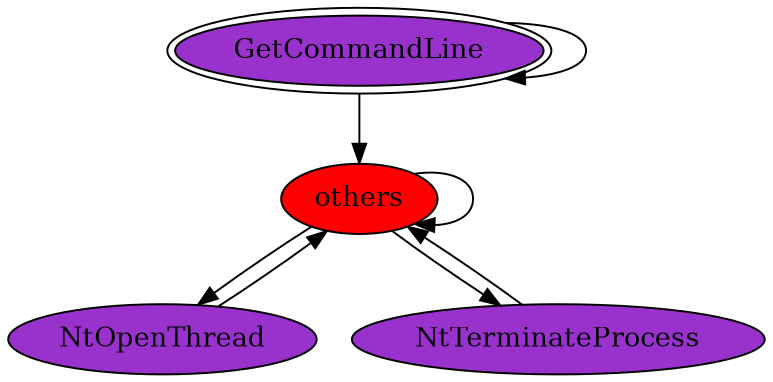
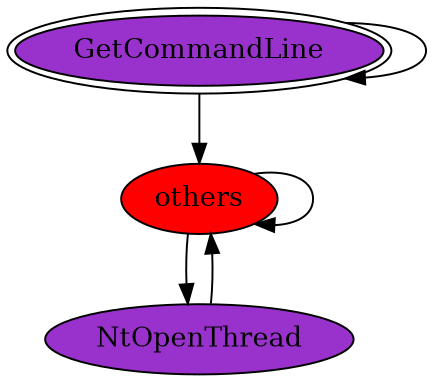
(558, 339) -> none
